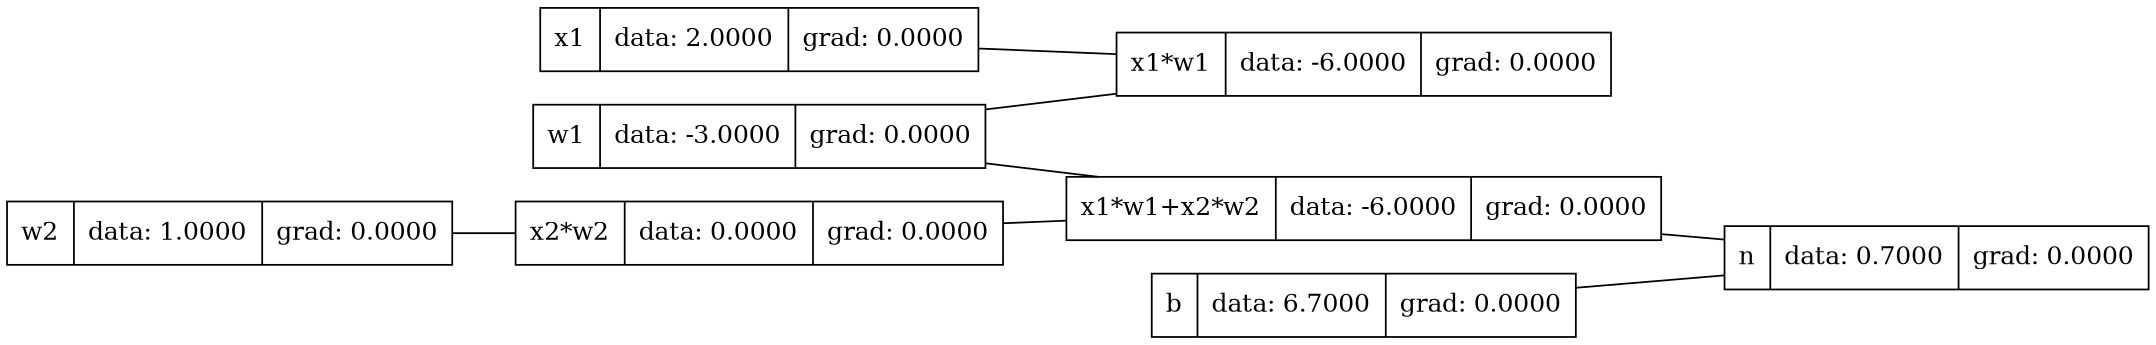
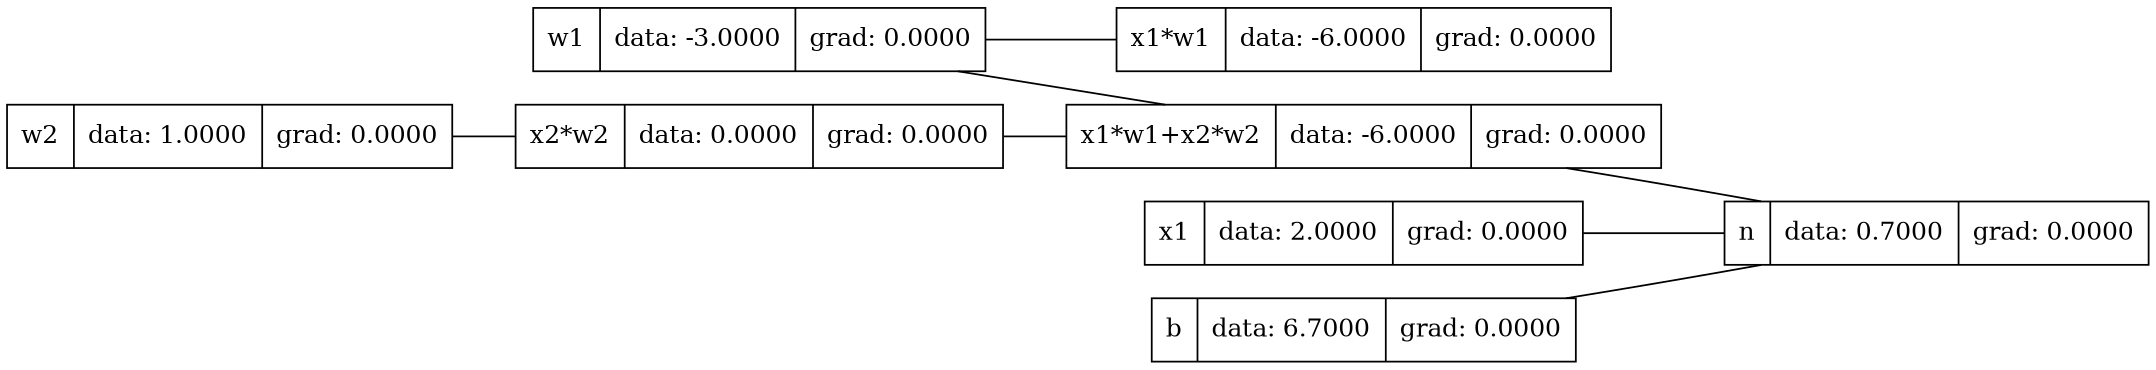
(1048, 51) -> (1654, 233)
